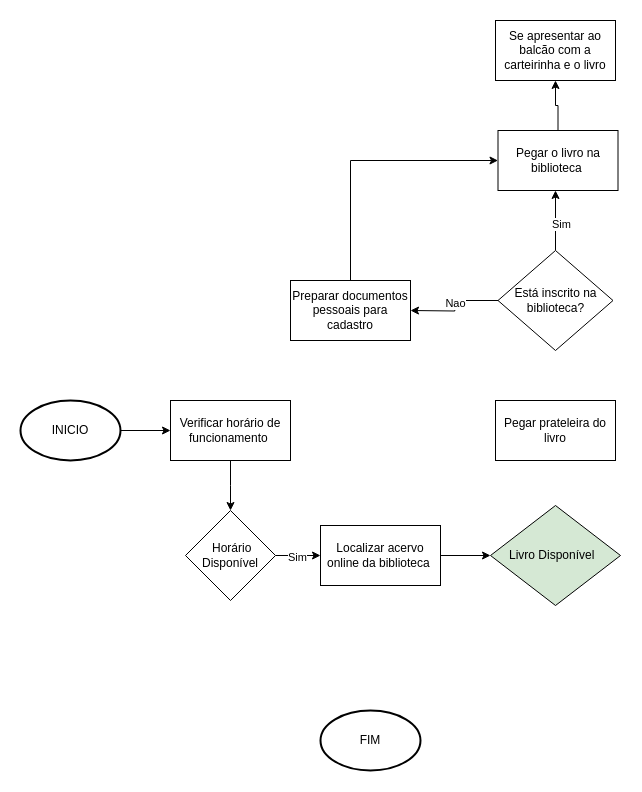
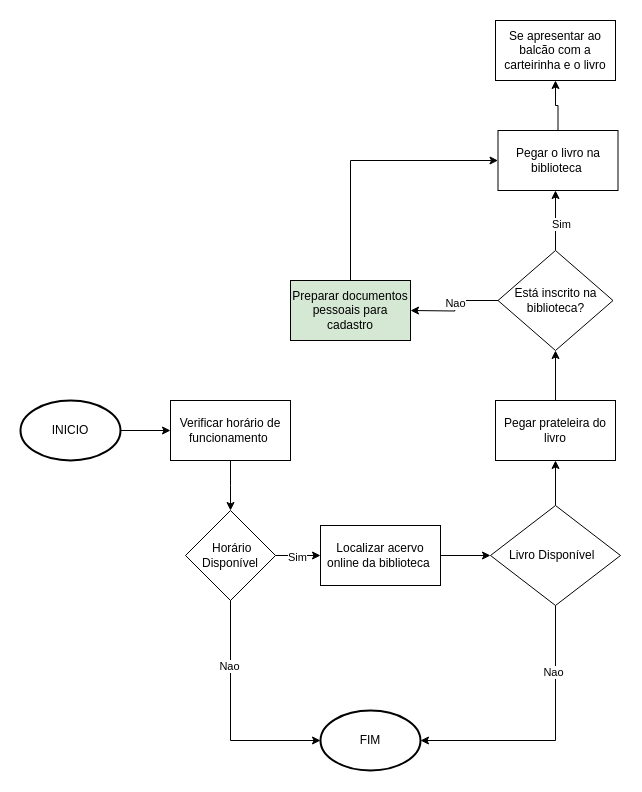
(351, 311) -> (351, 311)
none -> (556, 379)
none -> (556, 486)
(556, 556) -> (556, 556)
none -> (231, 712)
none -> (556, 737)
